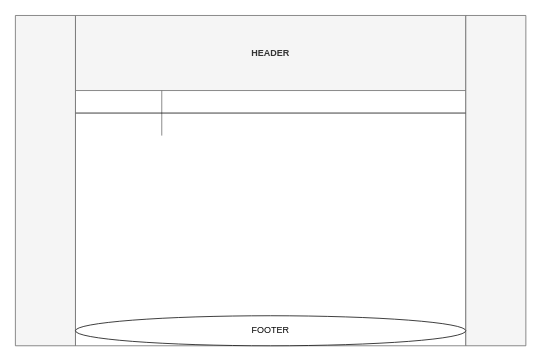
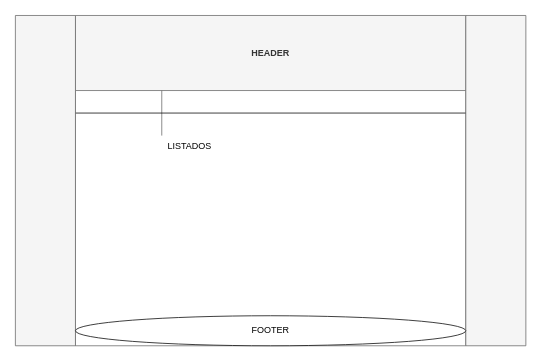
none -> (314, 147)
